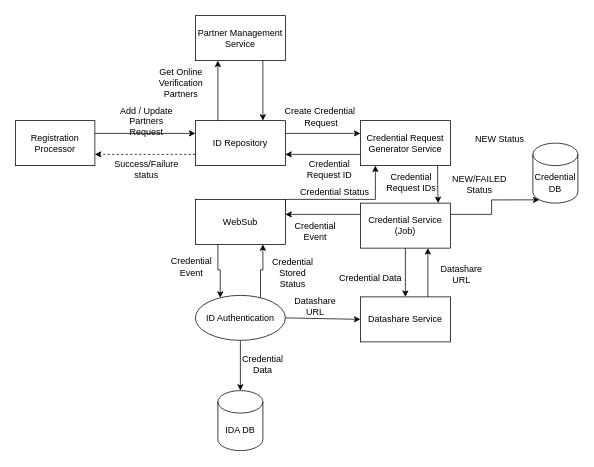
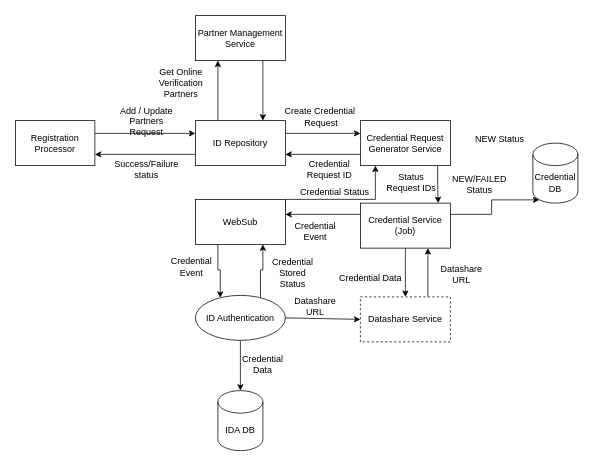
(147, 154) -> (147, 154)
(411, 182) -> (411, 182)
(405, 319) -> (405, 319)
